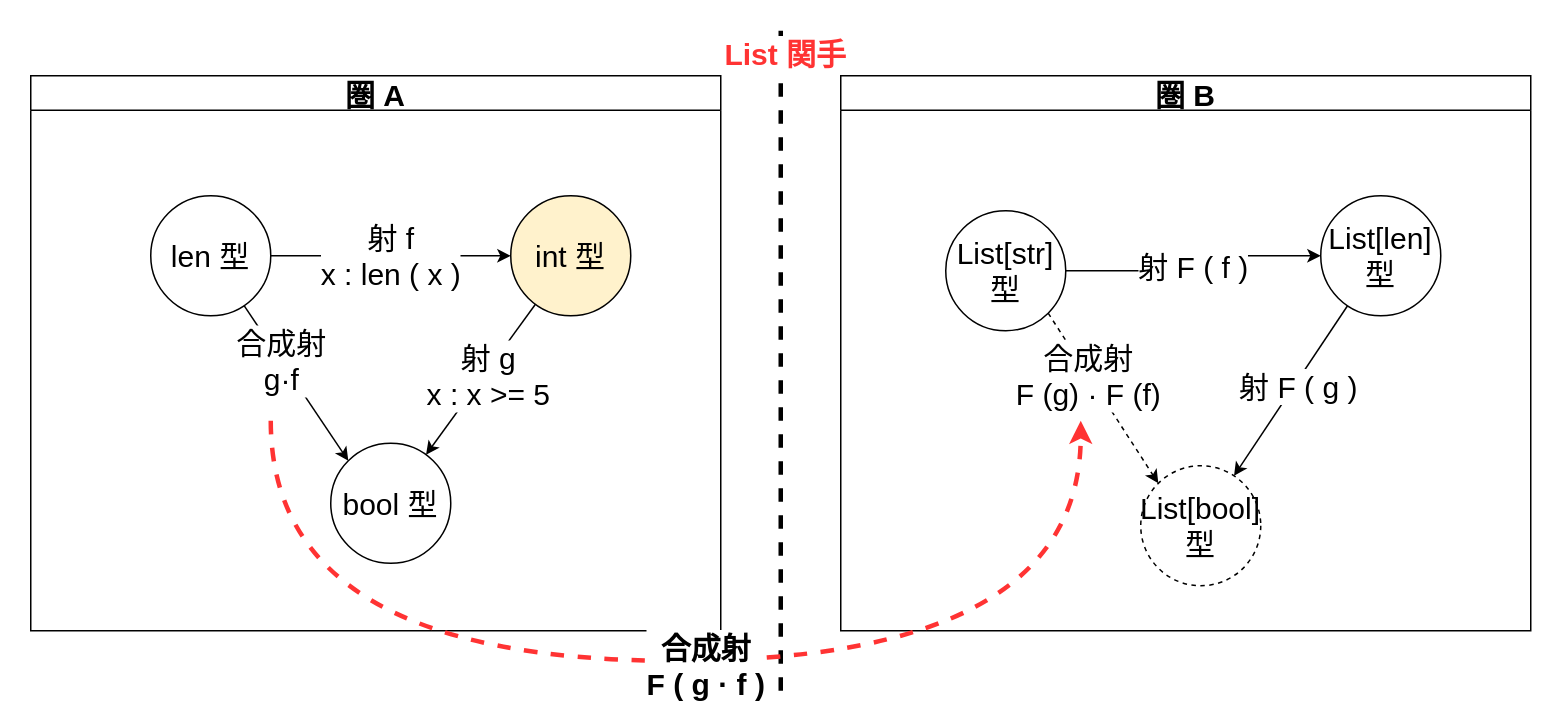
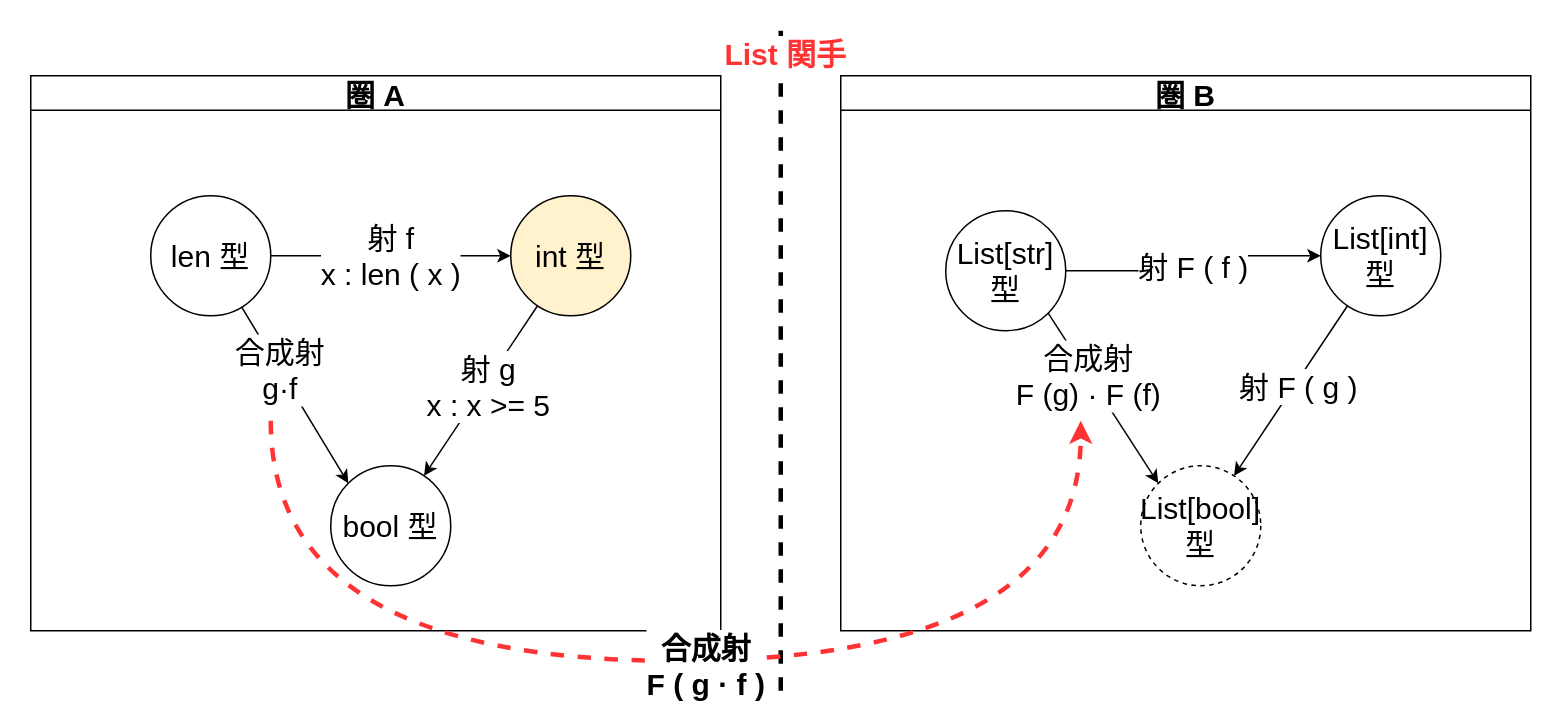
(1381, 256) -> (1381, 256)
(1132, 443) -> (1132, 443)
(391, 503) -> (391, 526)
